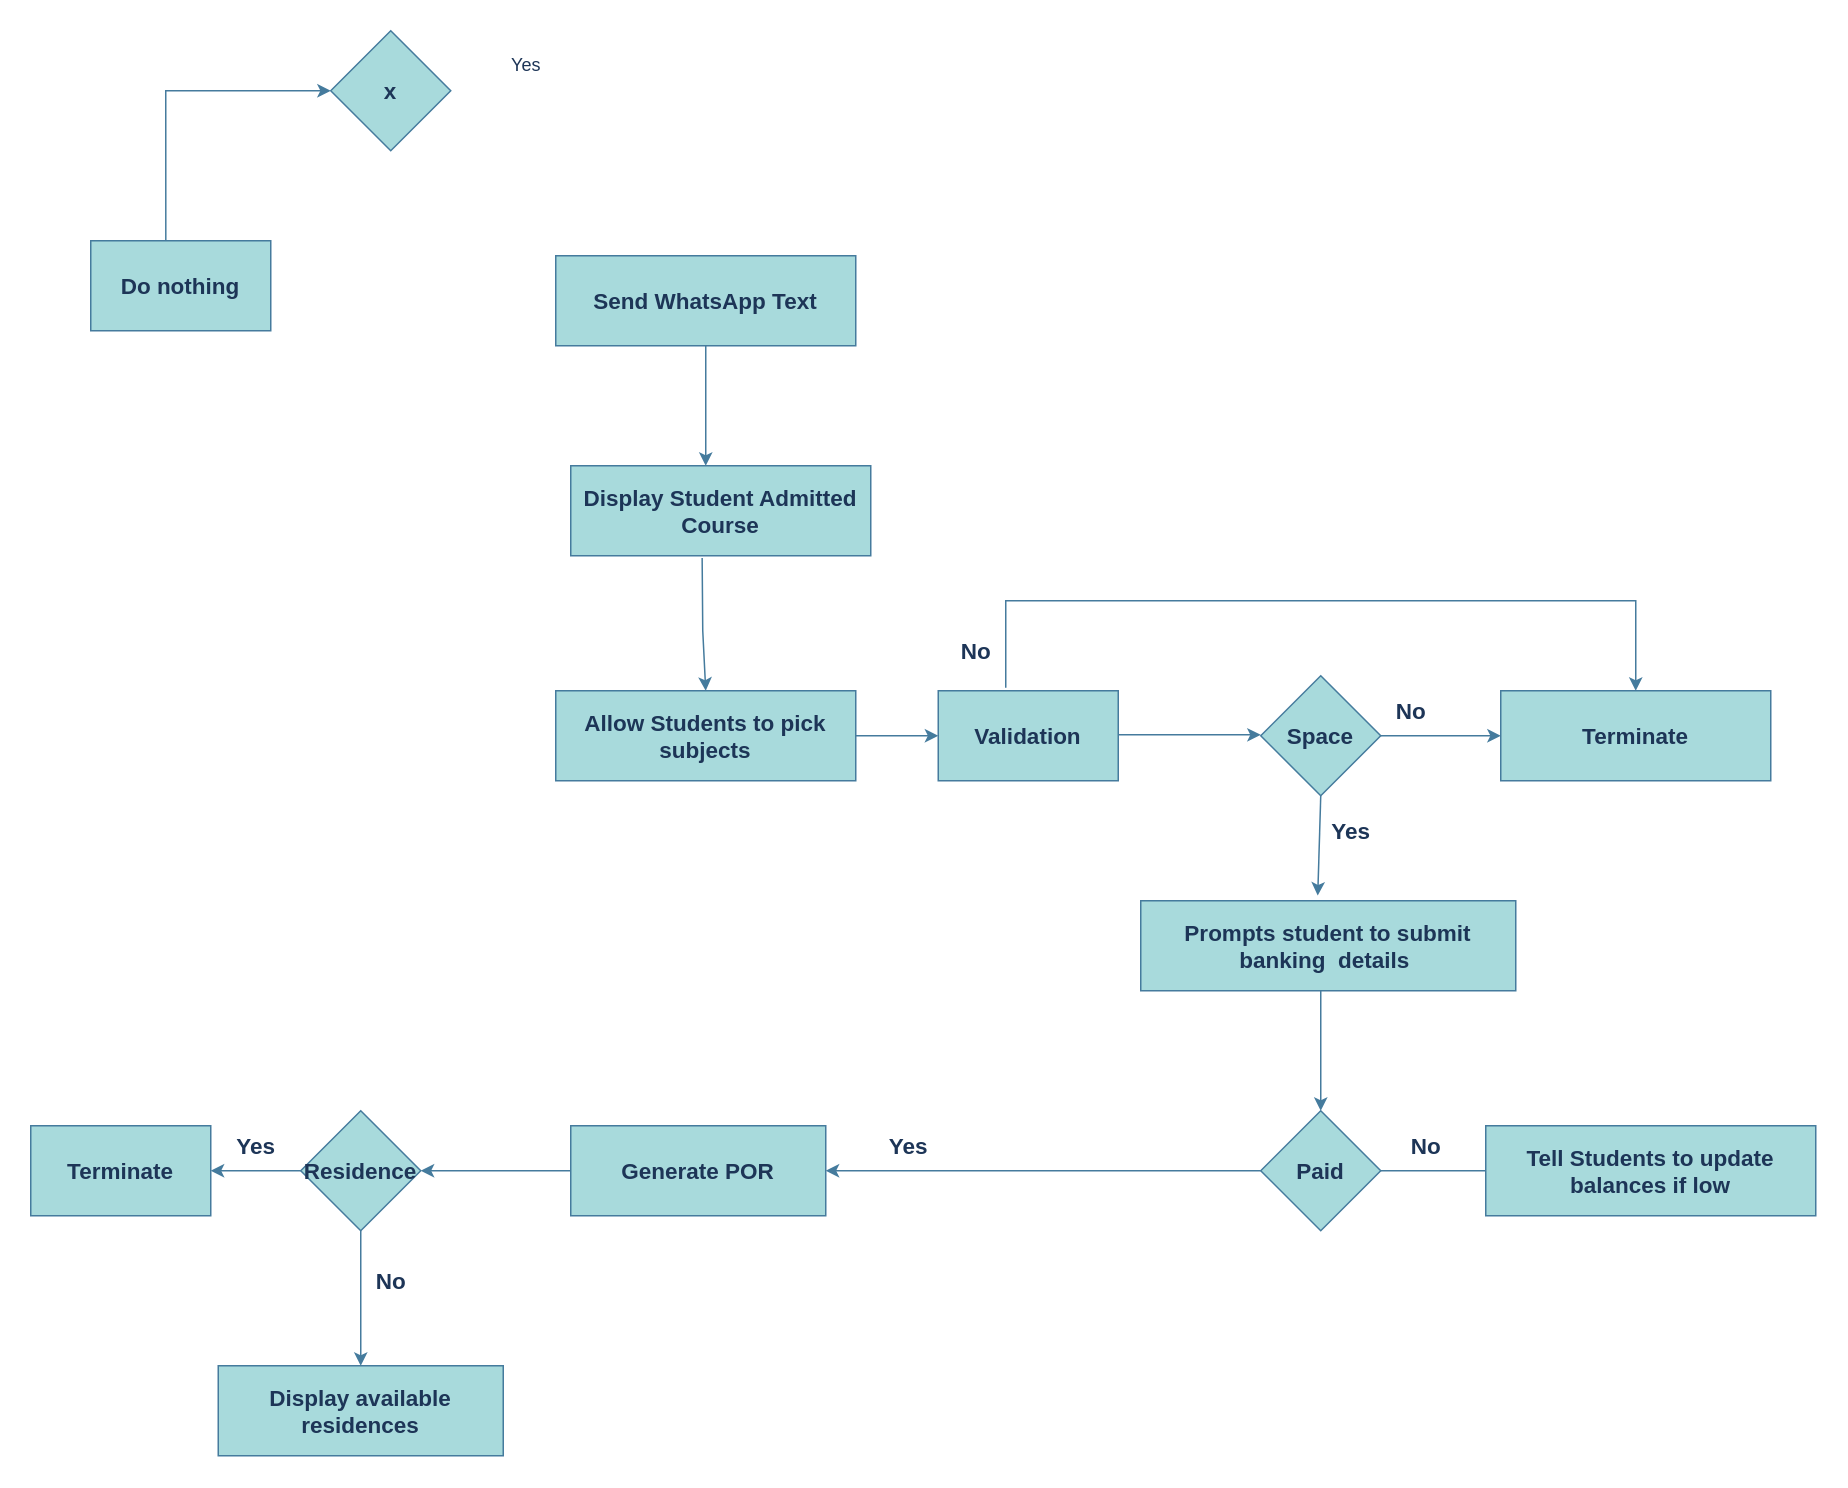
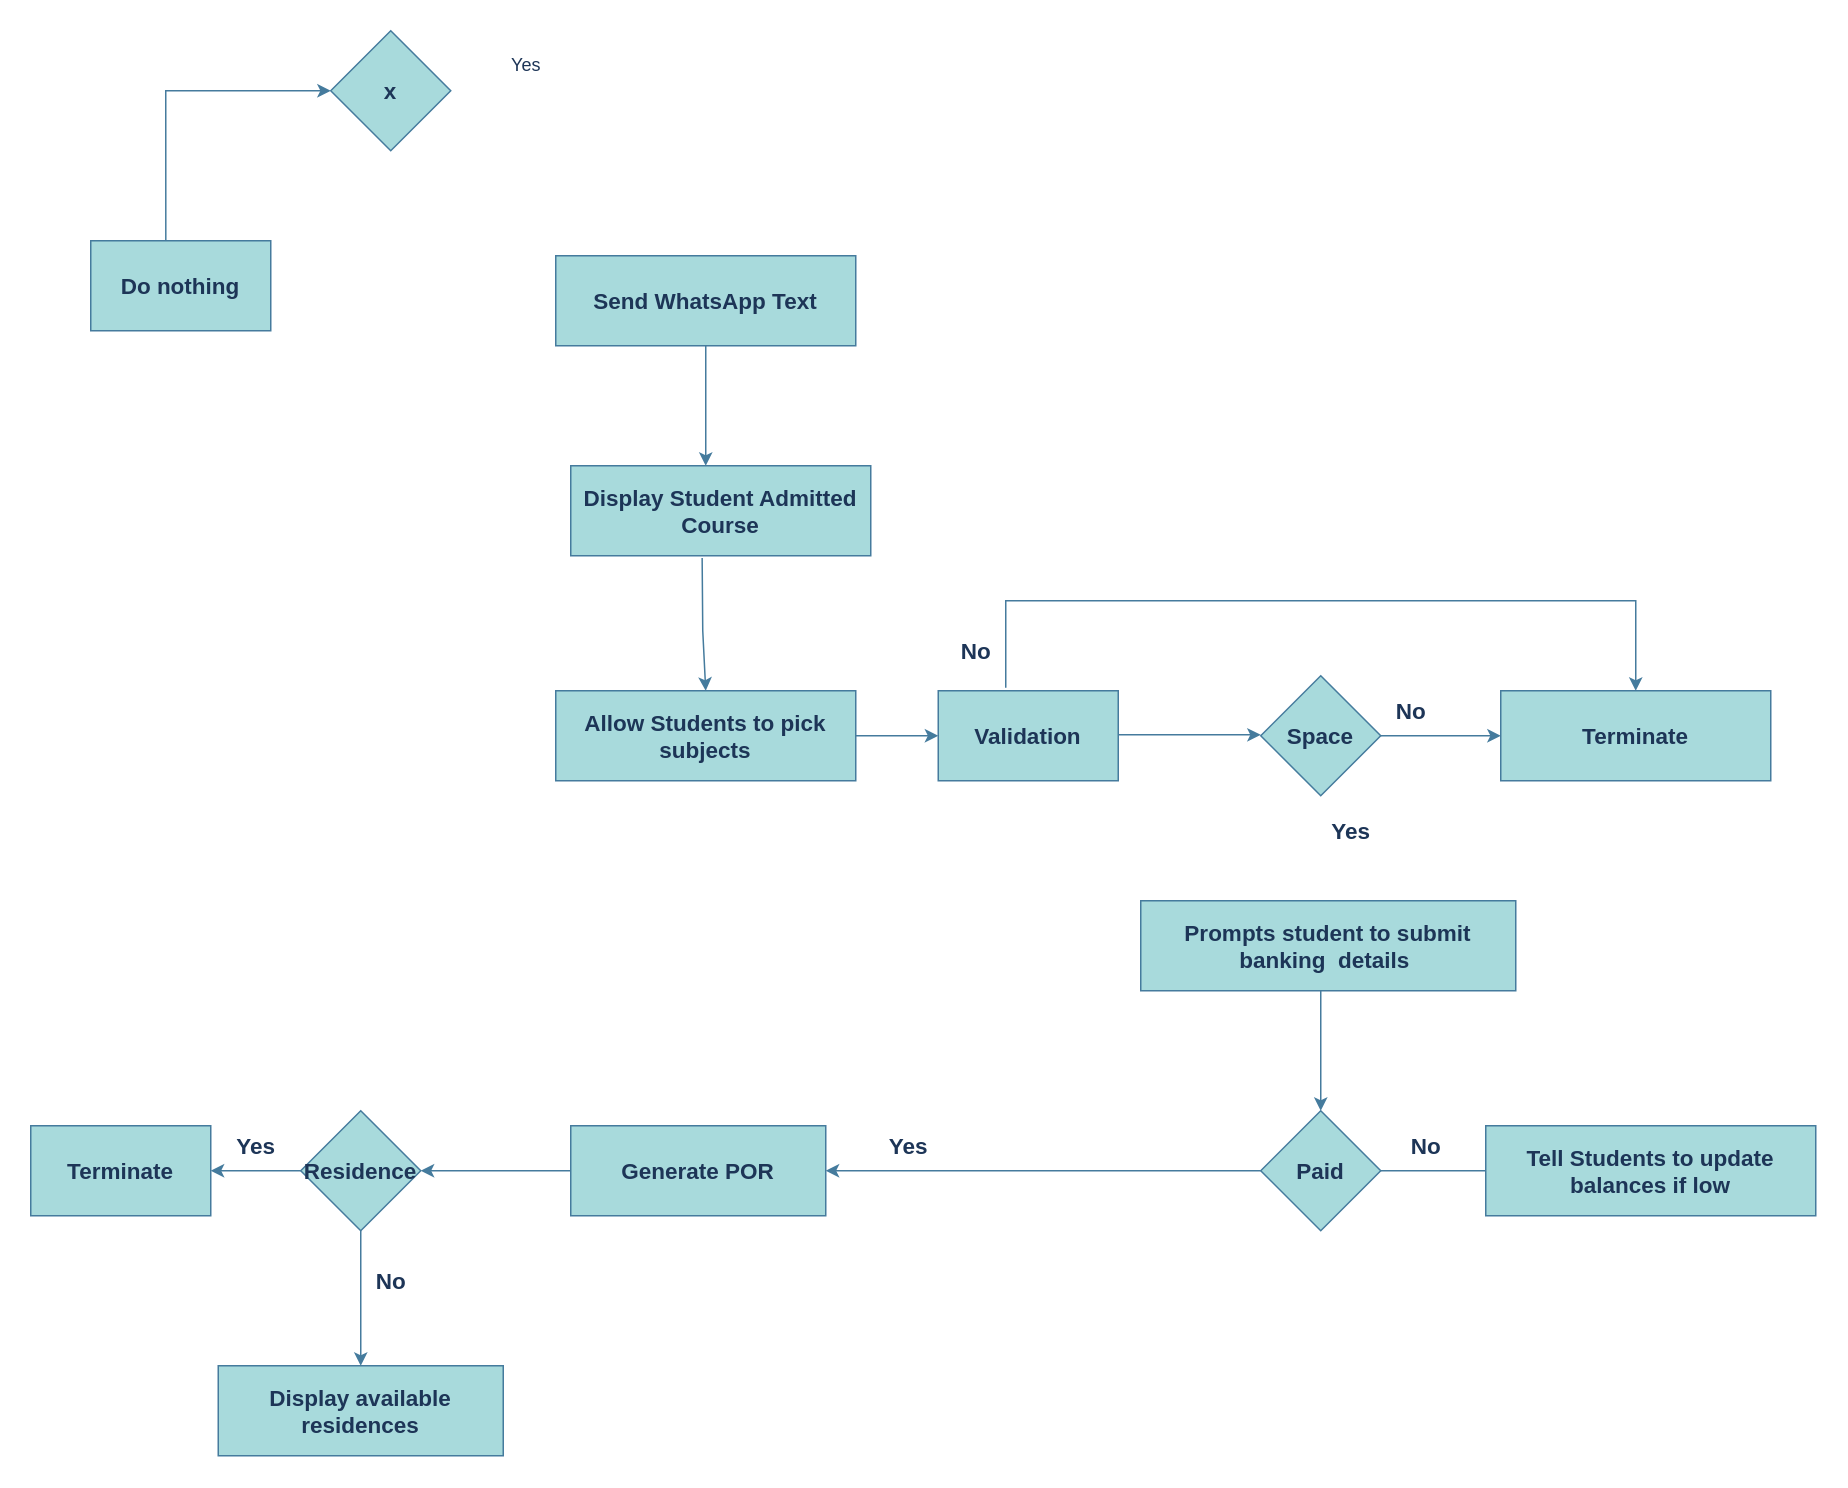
(1319, 841) -> none
